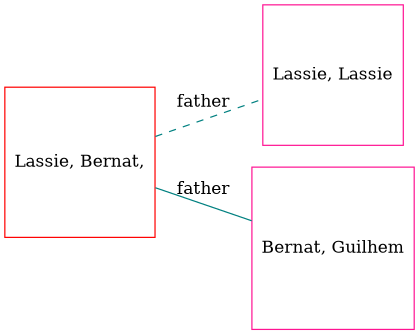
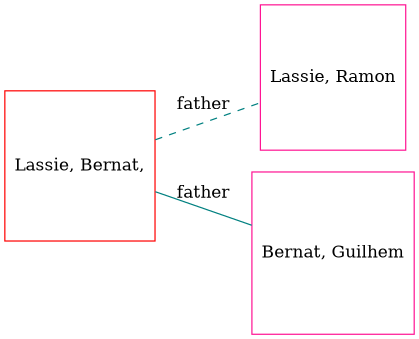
(333, 75) -> (333, 78)
